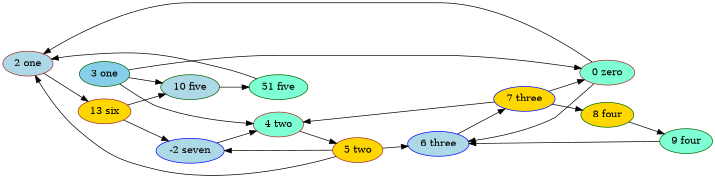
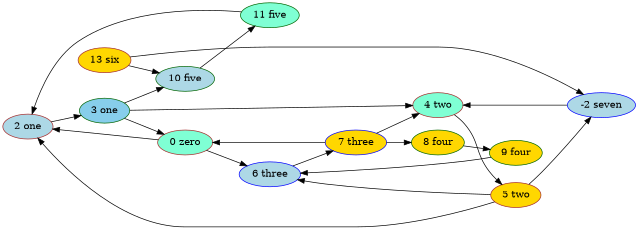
(63, 85) -> (63, 119)
(278, 87) -> (270, 15)
(686, 141) -> (516, 153)
